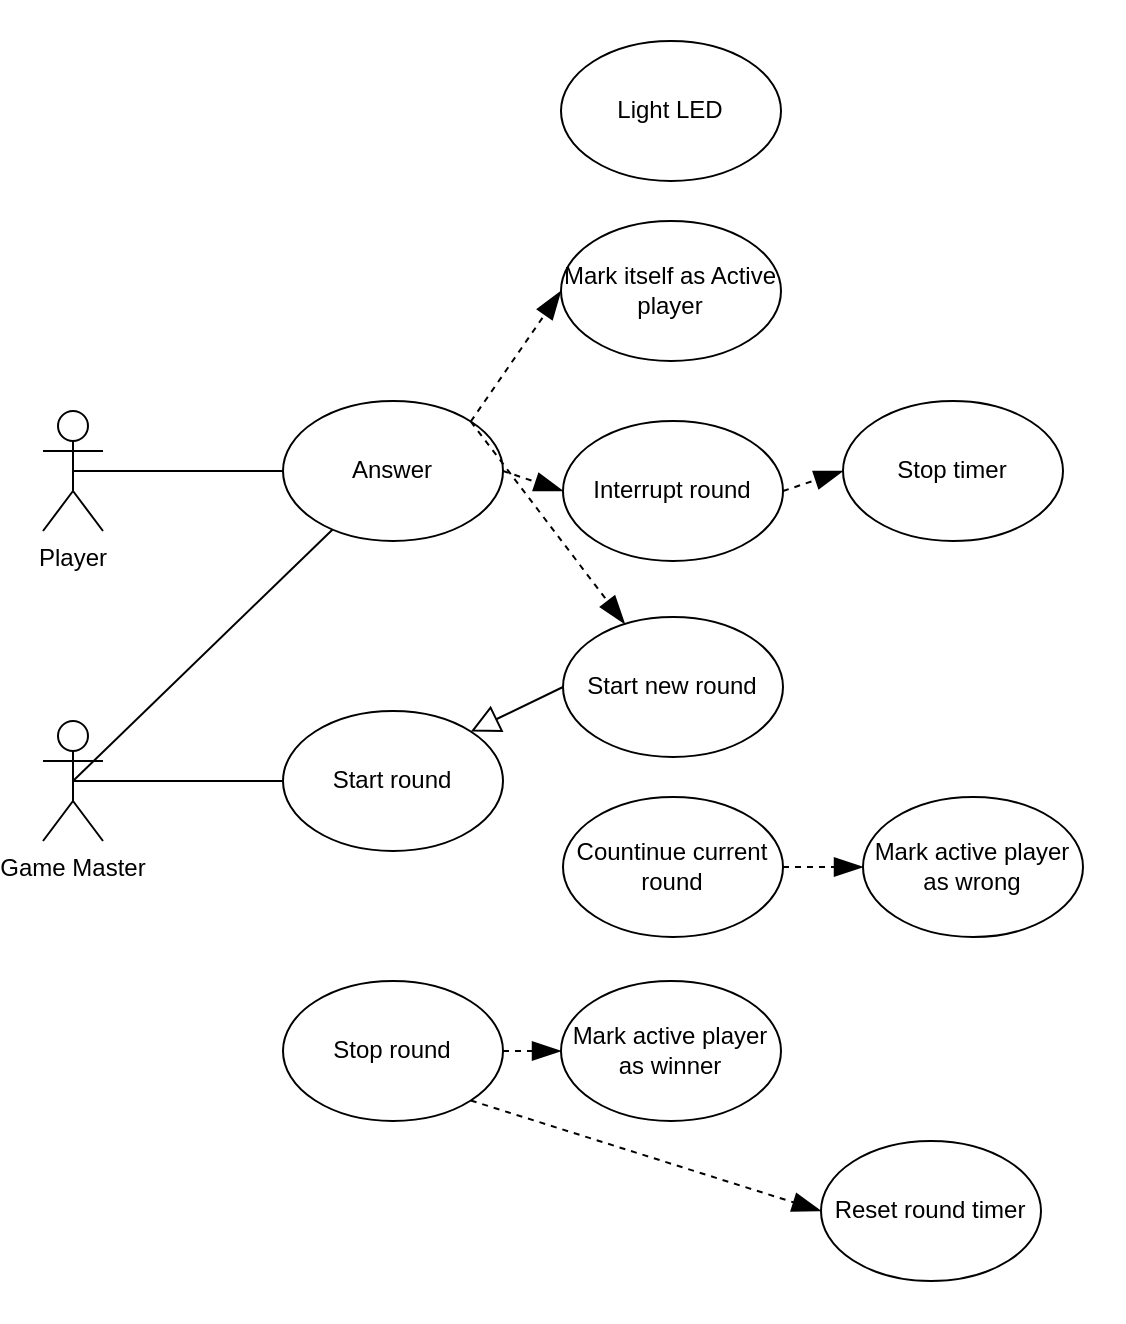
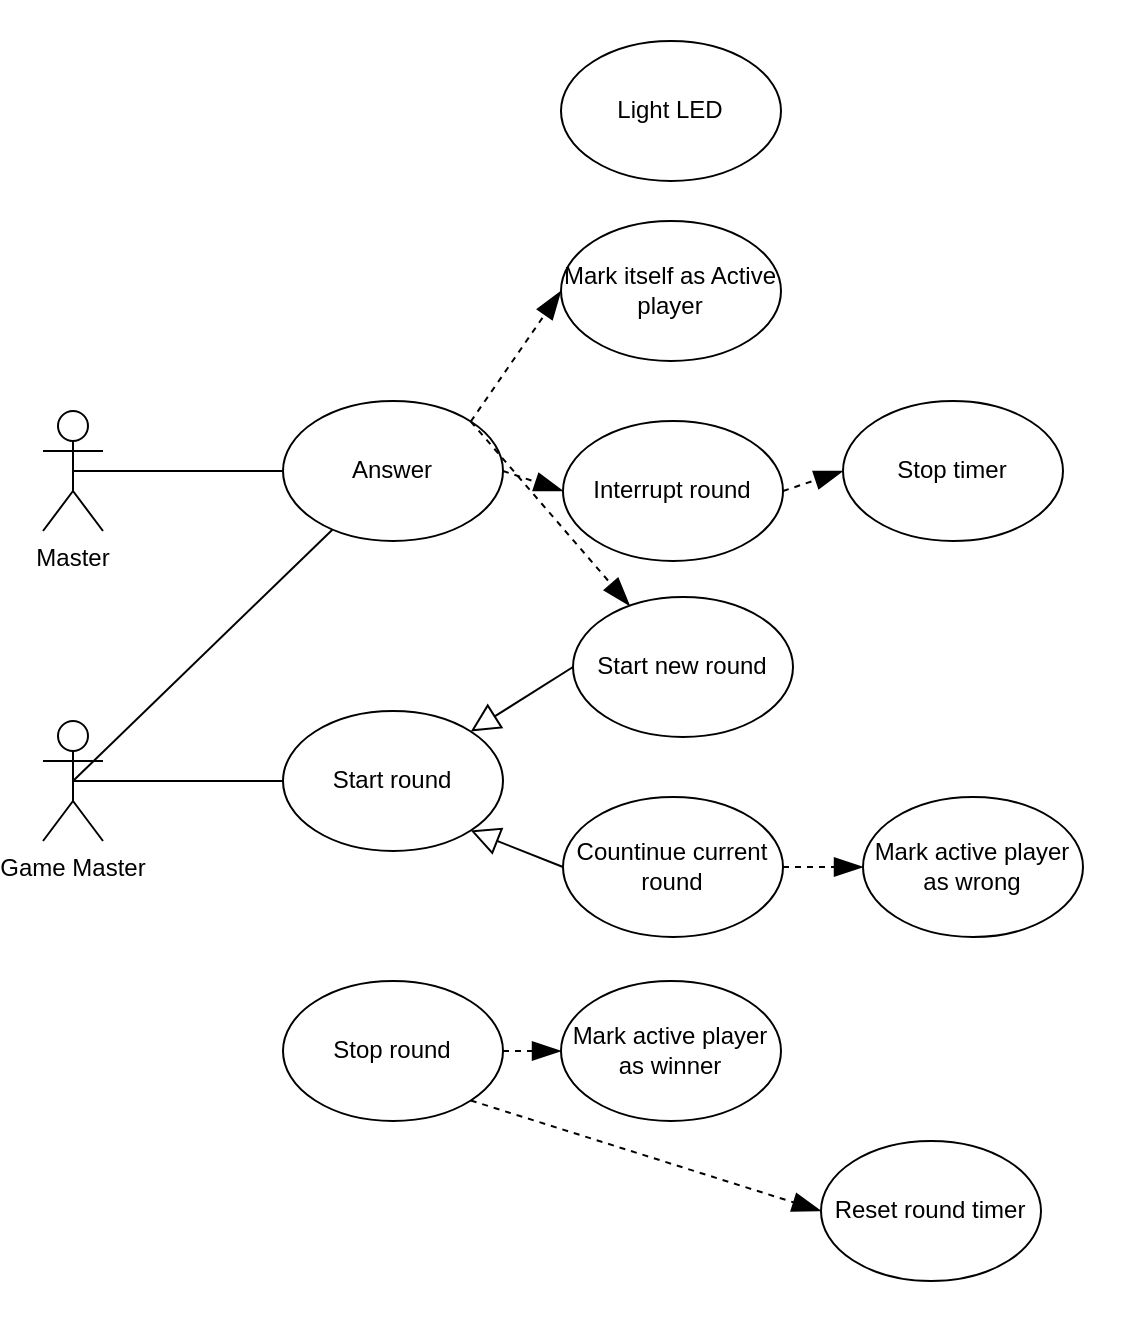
(74, 559) -> (74, 559)
(673, 687) -> (683, 667)
none -> (530, 854)
